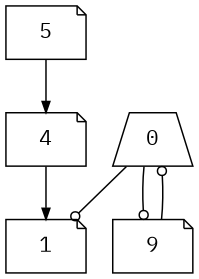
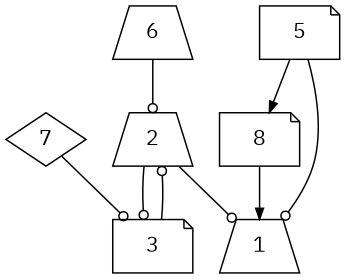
none -> (153, 33)
none -> (46, 139)
(46, 139) -> (260, 139)
(153, 139) -> (153, 139)
none -> (318, 139)
(46, 246) -> (260, 246)
(153, 246) -> (153, 246)
